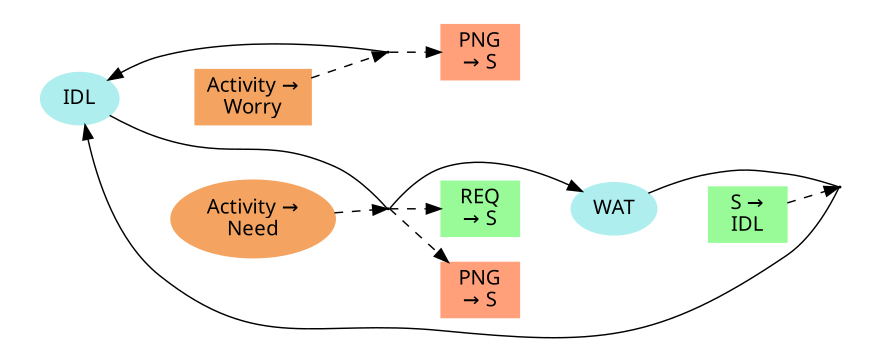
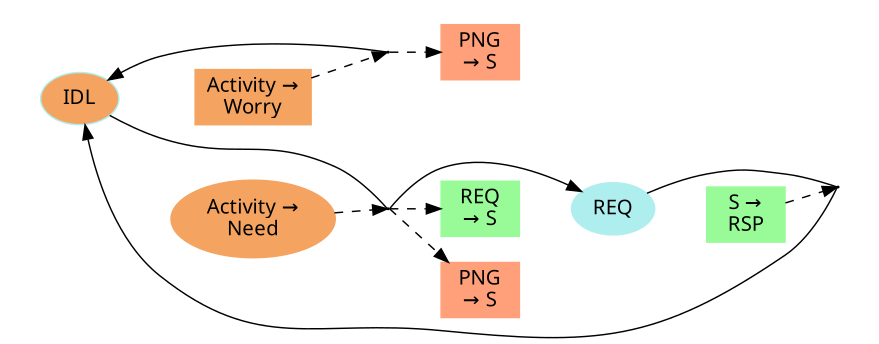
(80, 99) -> (80, 99)
(614, 209) -> (613, 209)
(748, 215) -> (746, 215)
